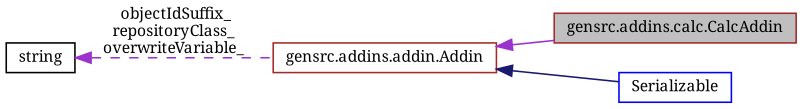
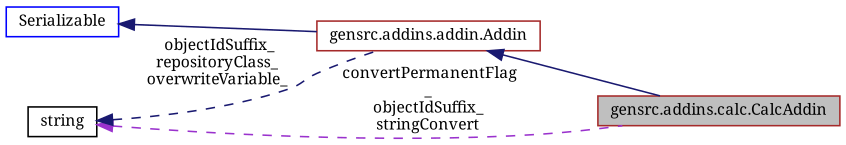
(533, 43) -> (581, 75)
(182, 58) -> (249, 100)
(566, 76) -> (226, 28)
none -> (368, 138)
